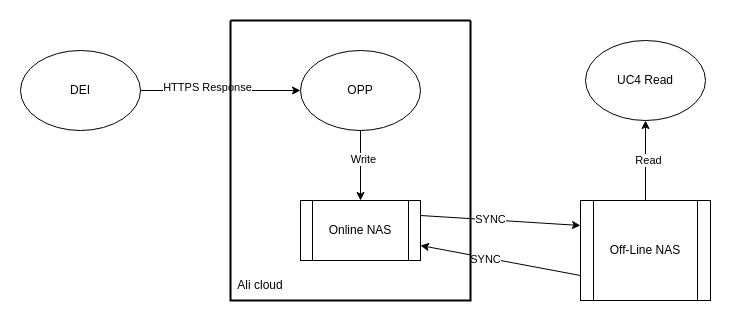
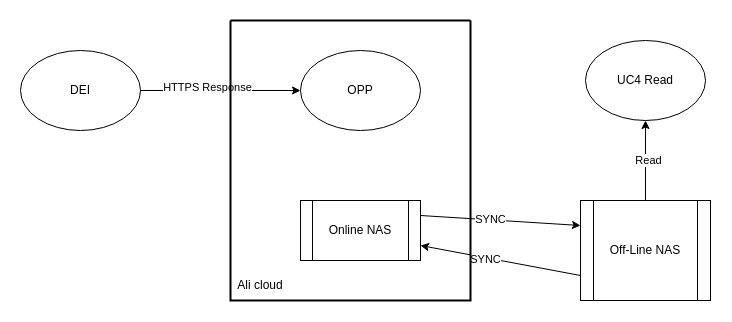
(361, 162) -> none
